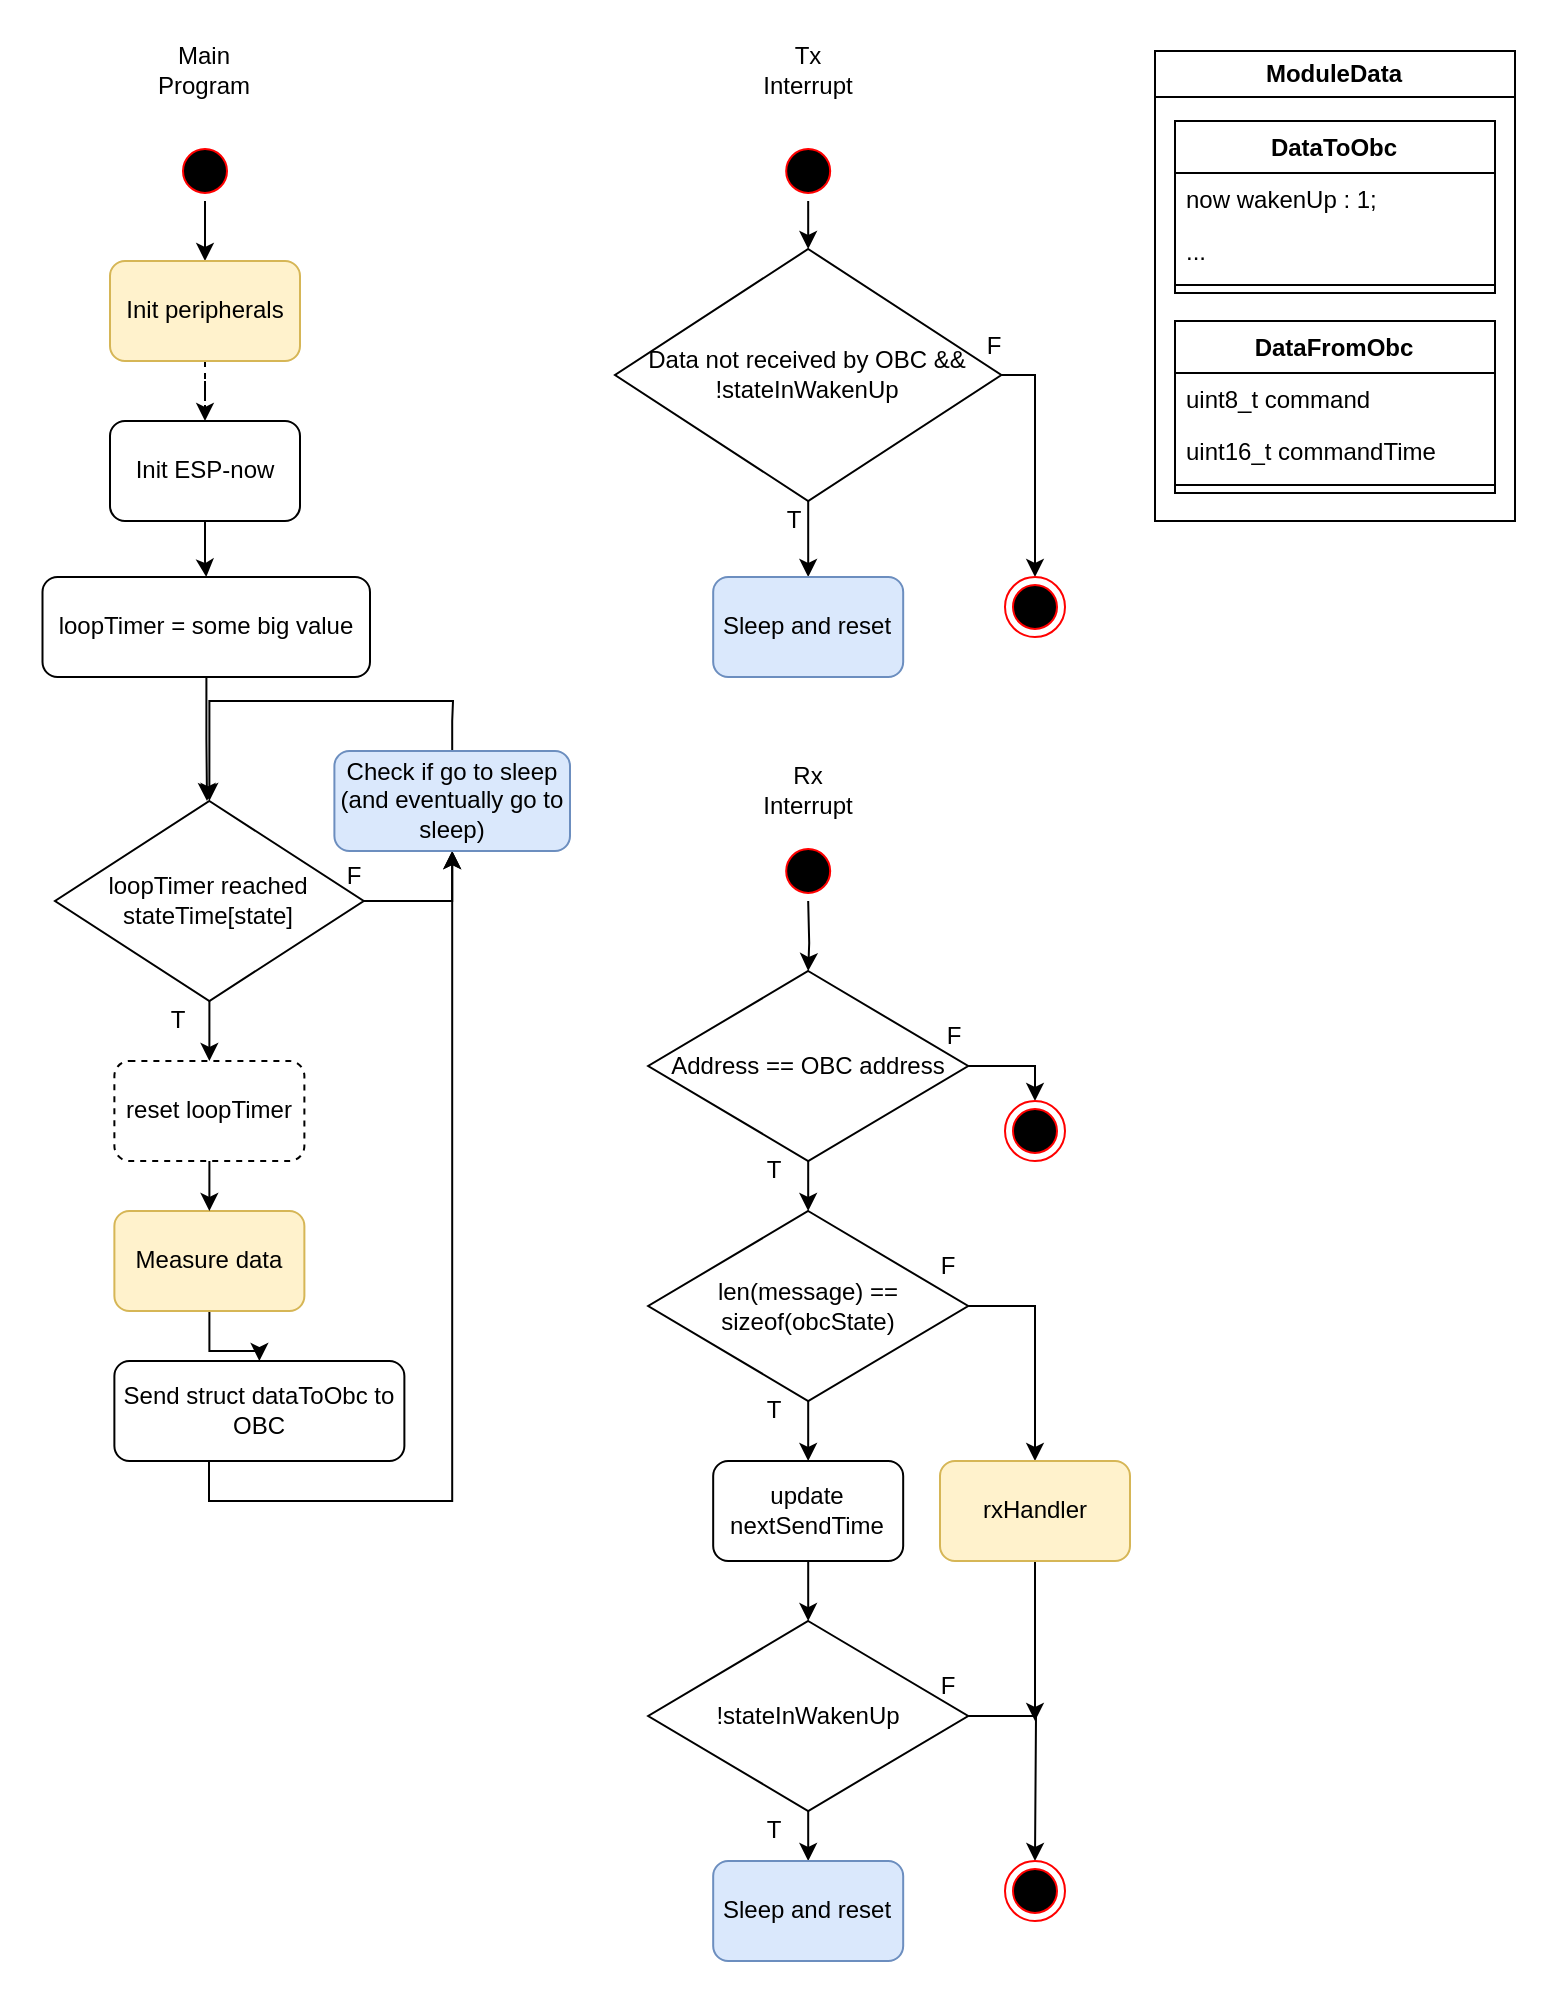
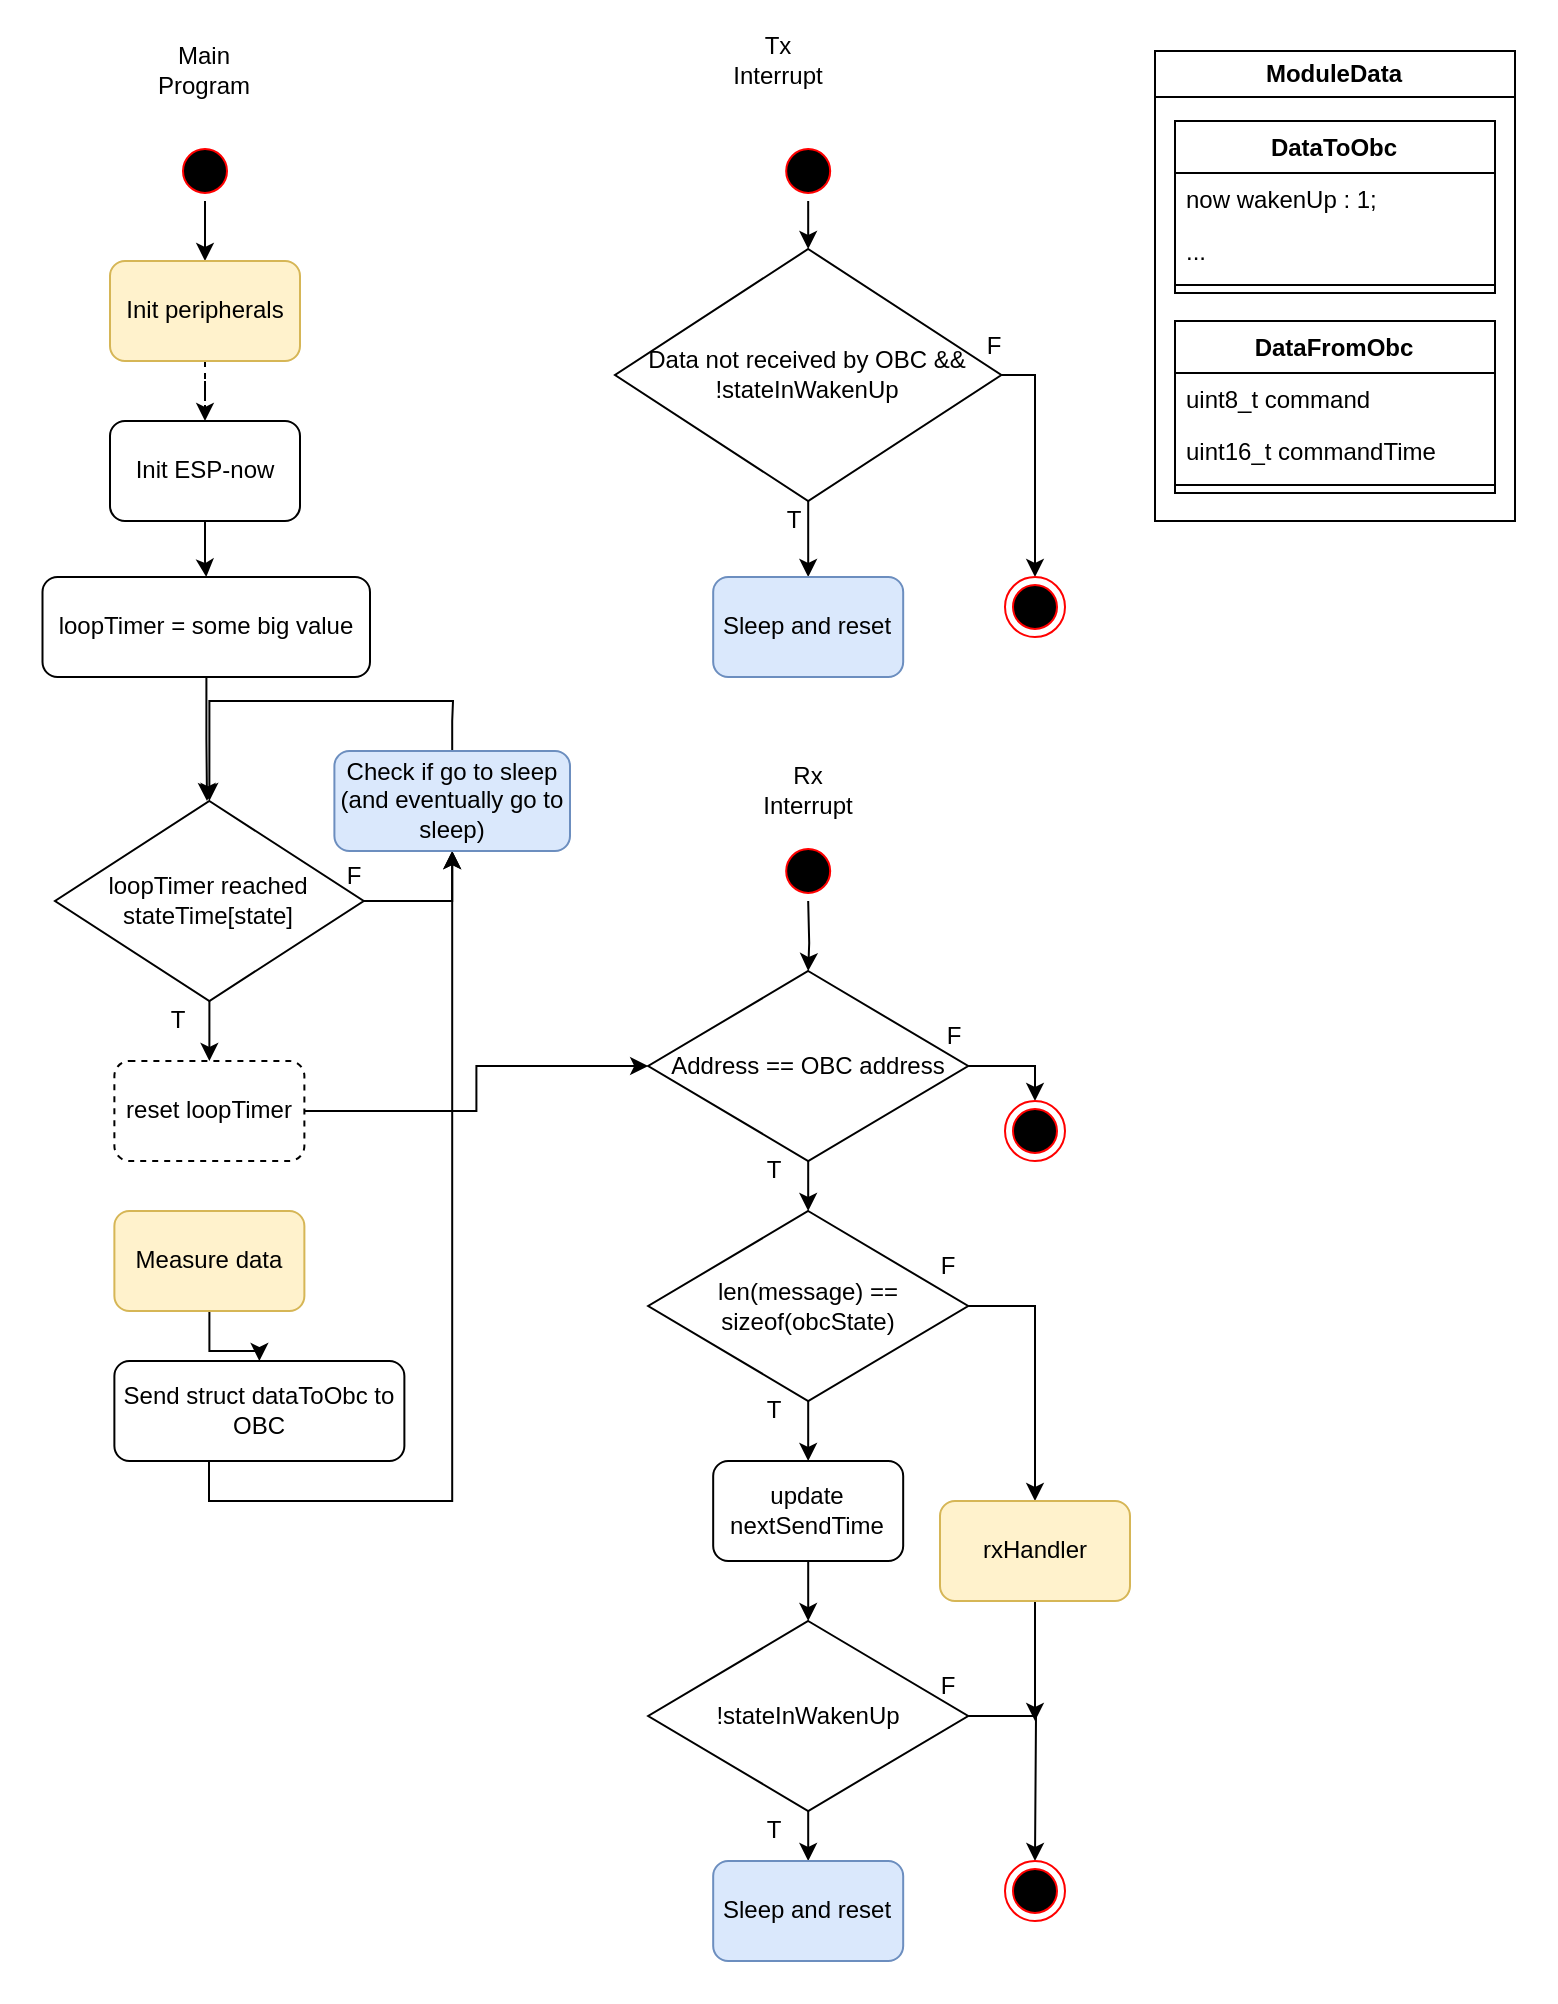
(808, 71) -> (778, 61)
(209, 1193) -> (476, 1095)
(1035, 1511) -> (1035, 1551)
